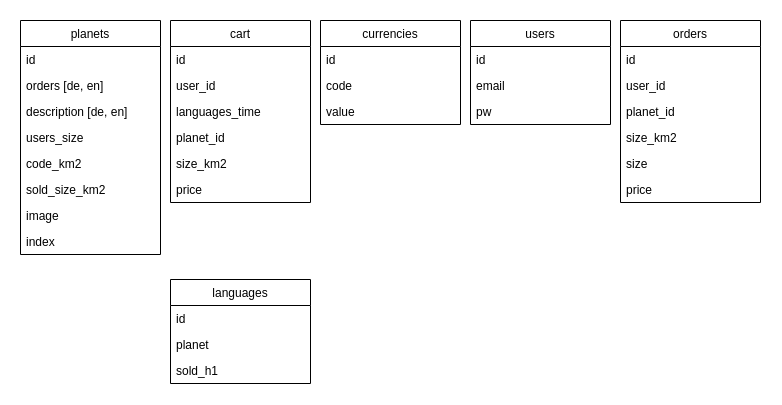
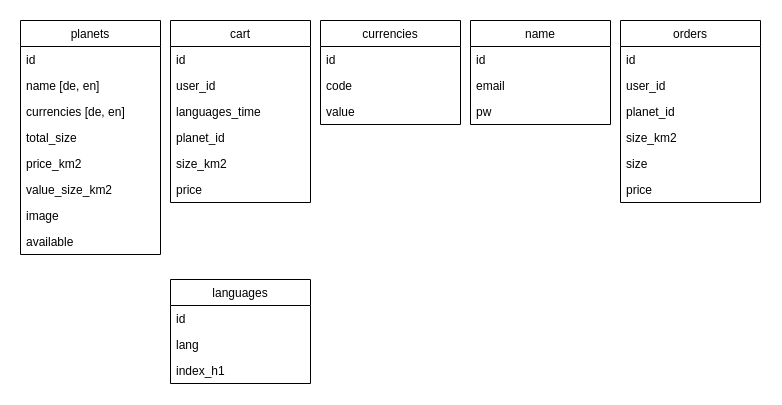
(540, 34) -> (540, 34)
(72, 86) -> (65, 86)
(85, 112) -> (84, 112)
(58, 138) -> (56, 138)
(53, 164) -> (55, 164)
(67, 190) -> (70, 190)
(41, 242) -> (52, 242)
(195, 345) -> (188, 345)
(198, 371) -> (201, 371)
